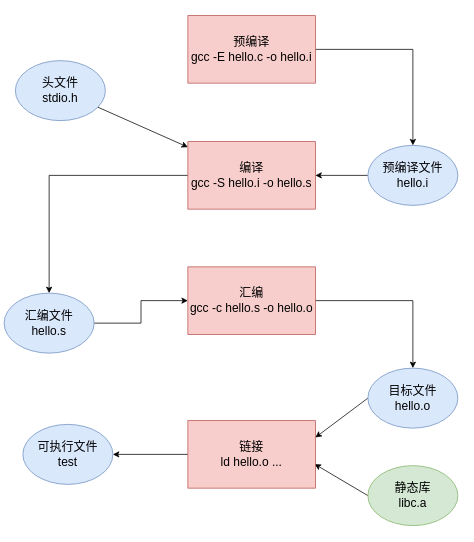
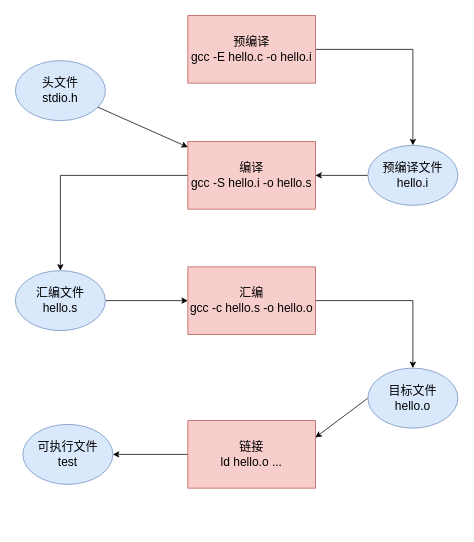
(49, 323) -> (60, 300)
(344, 481) -> none
(413, 495) -> none
